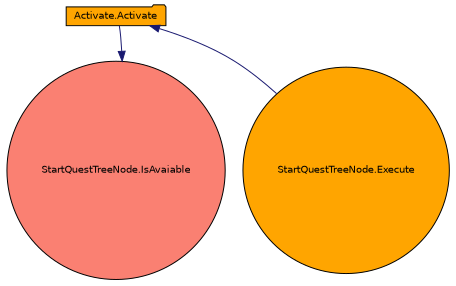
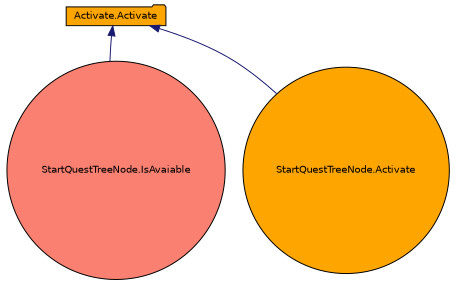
(121, 39) -> (111, 49)
(346, 170) -> (346, 170)
